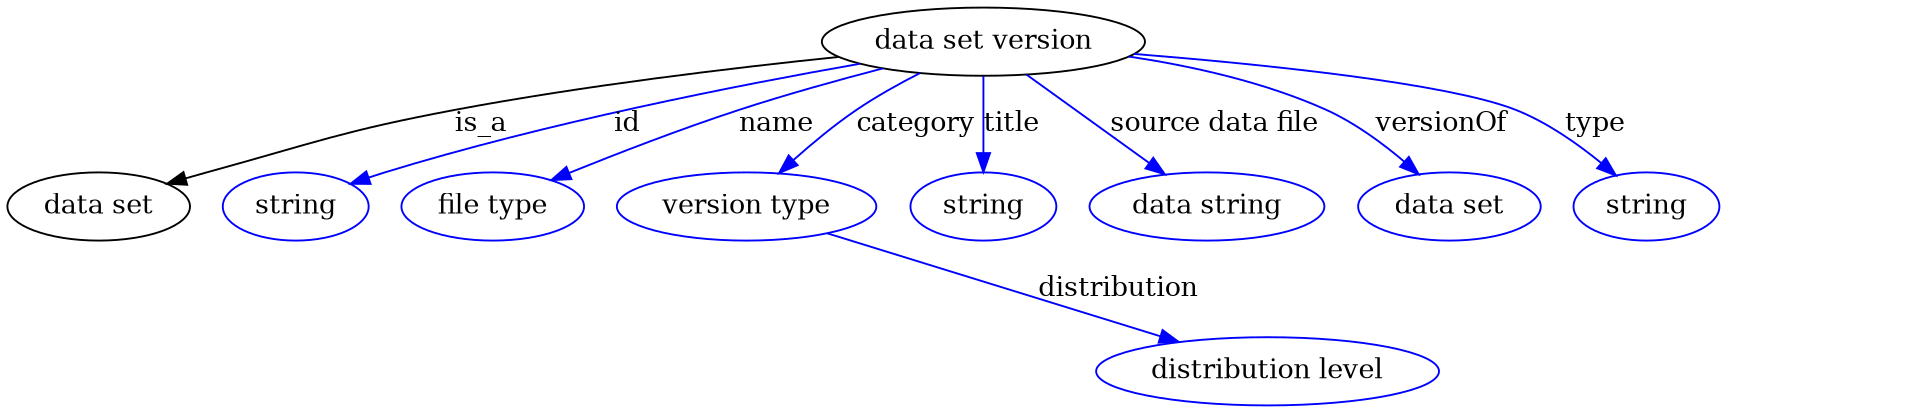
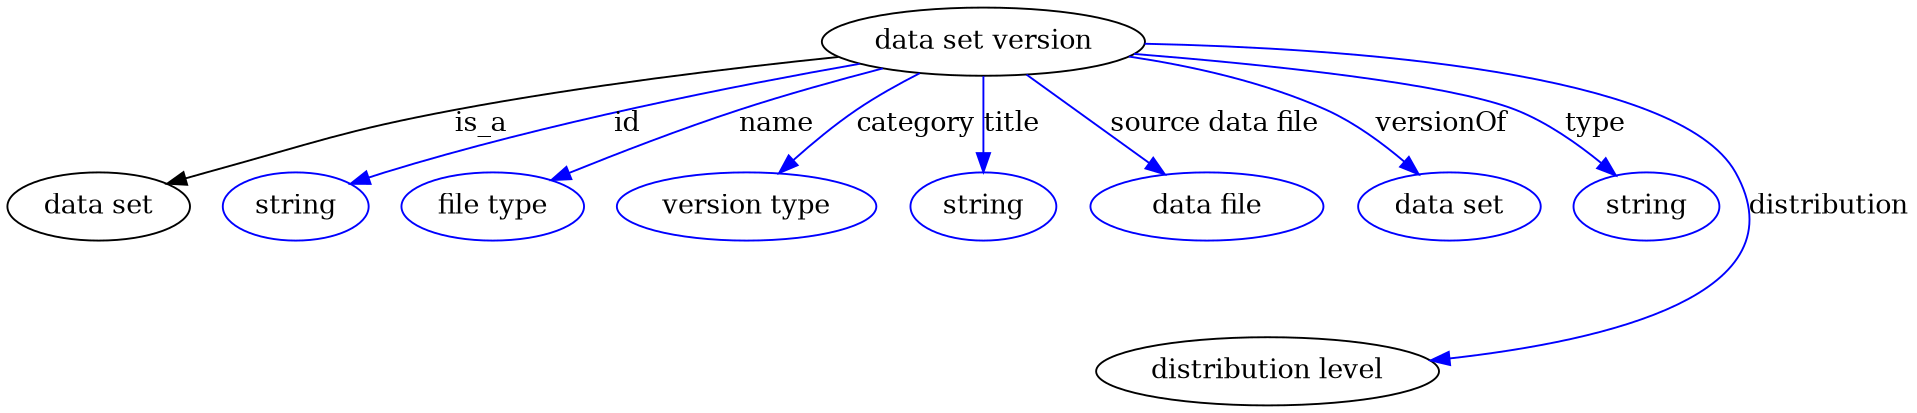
(1207, 206) -> (1207, 206)
(994, 285) -> (1648, 110)
(1268, 371) -> (1268, 371)
